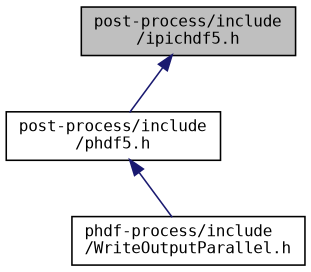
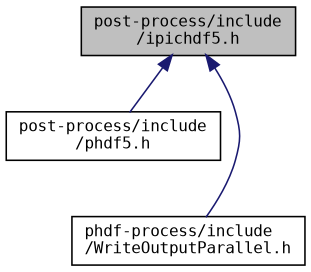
(156, 195) -> (239, 144)
